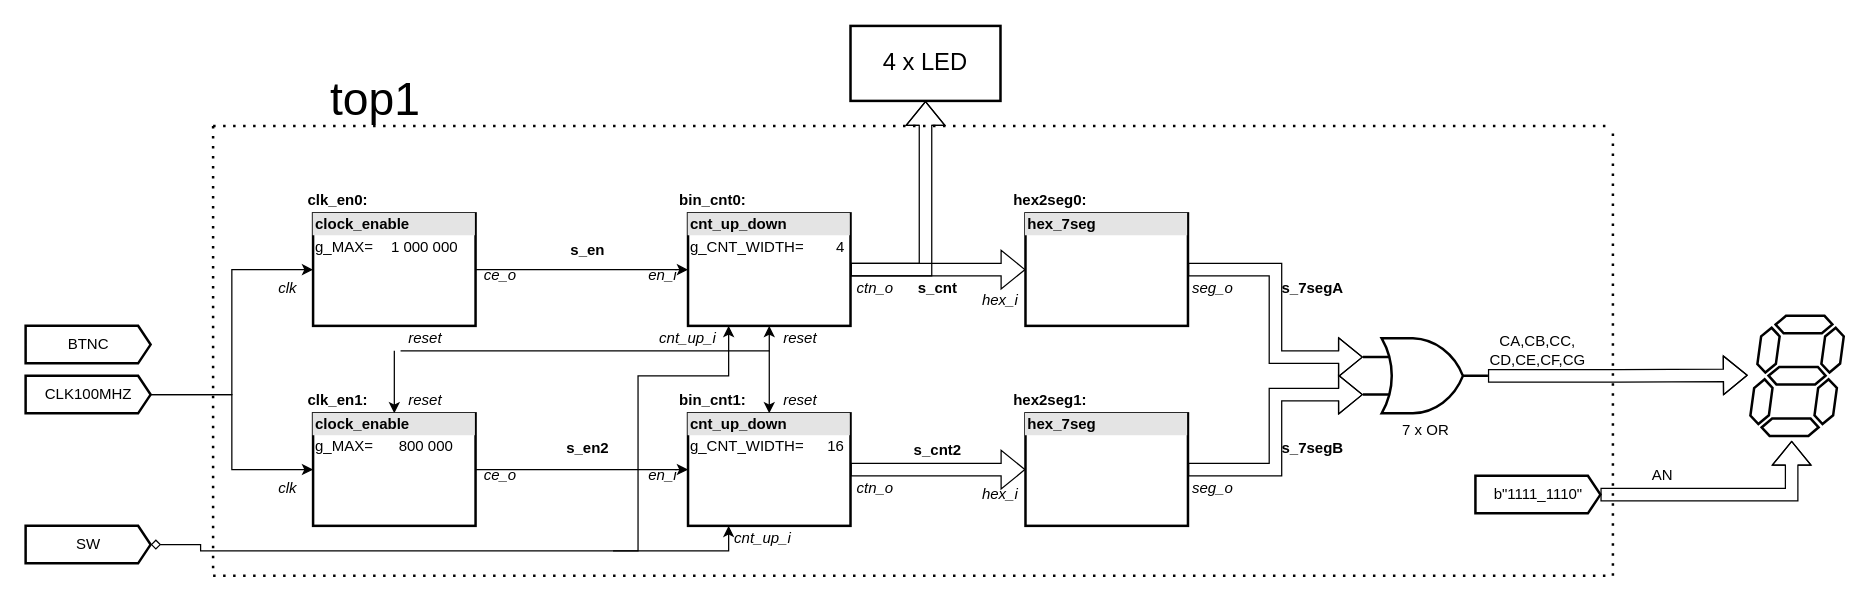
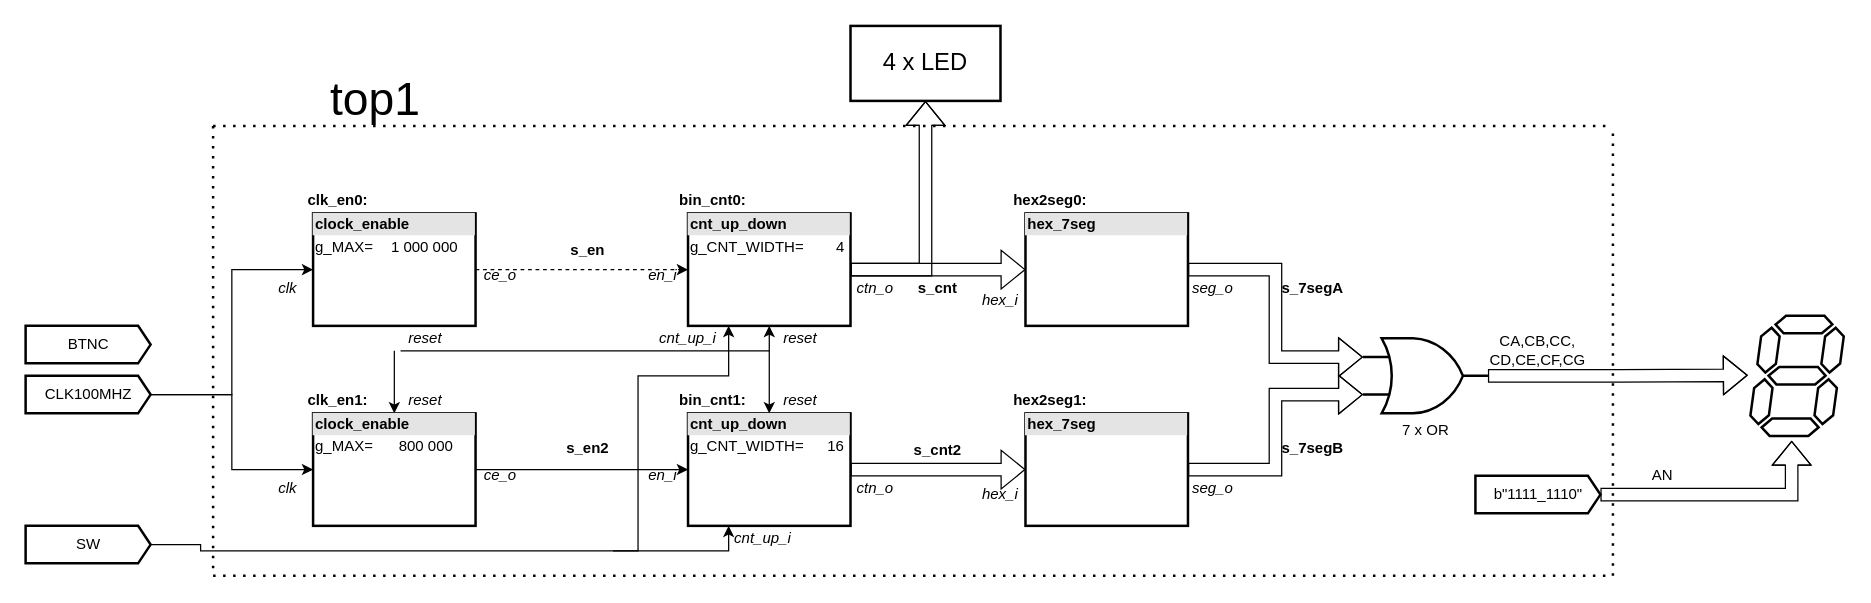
(578, 269) -> (578, 269)
(161, 544) -> (156, 544)
